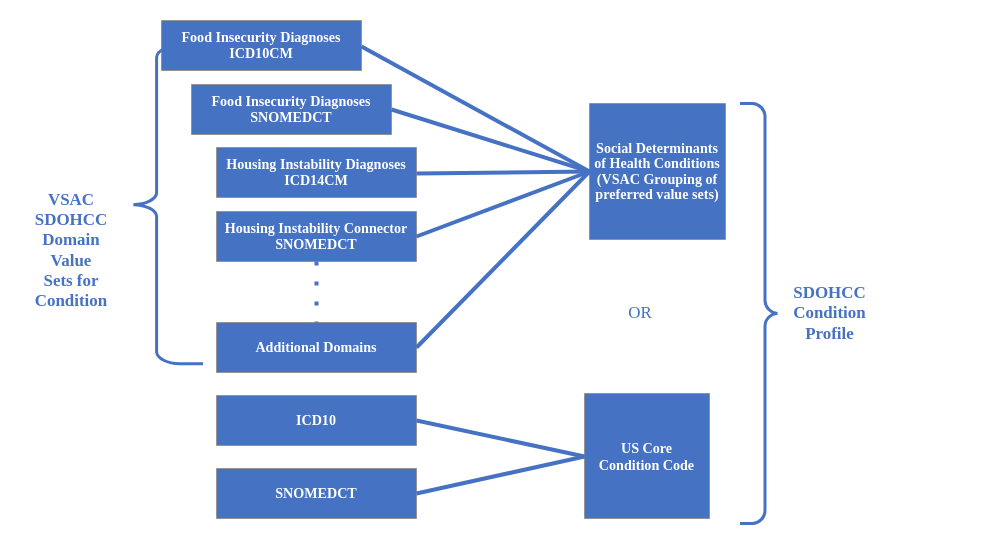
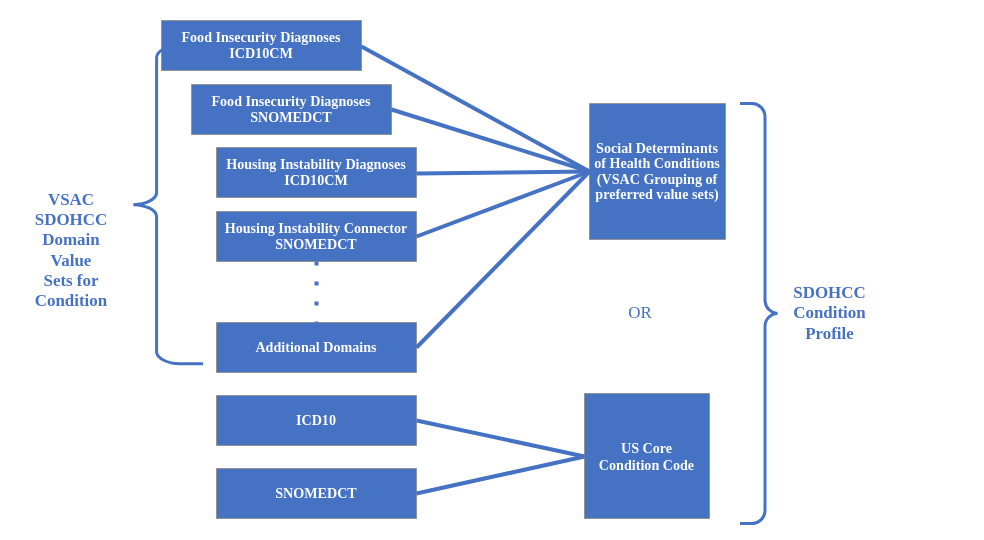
(317, 173) -> (317, 173)
